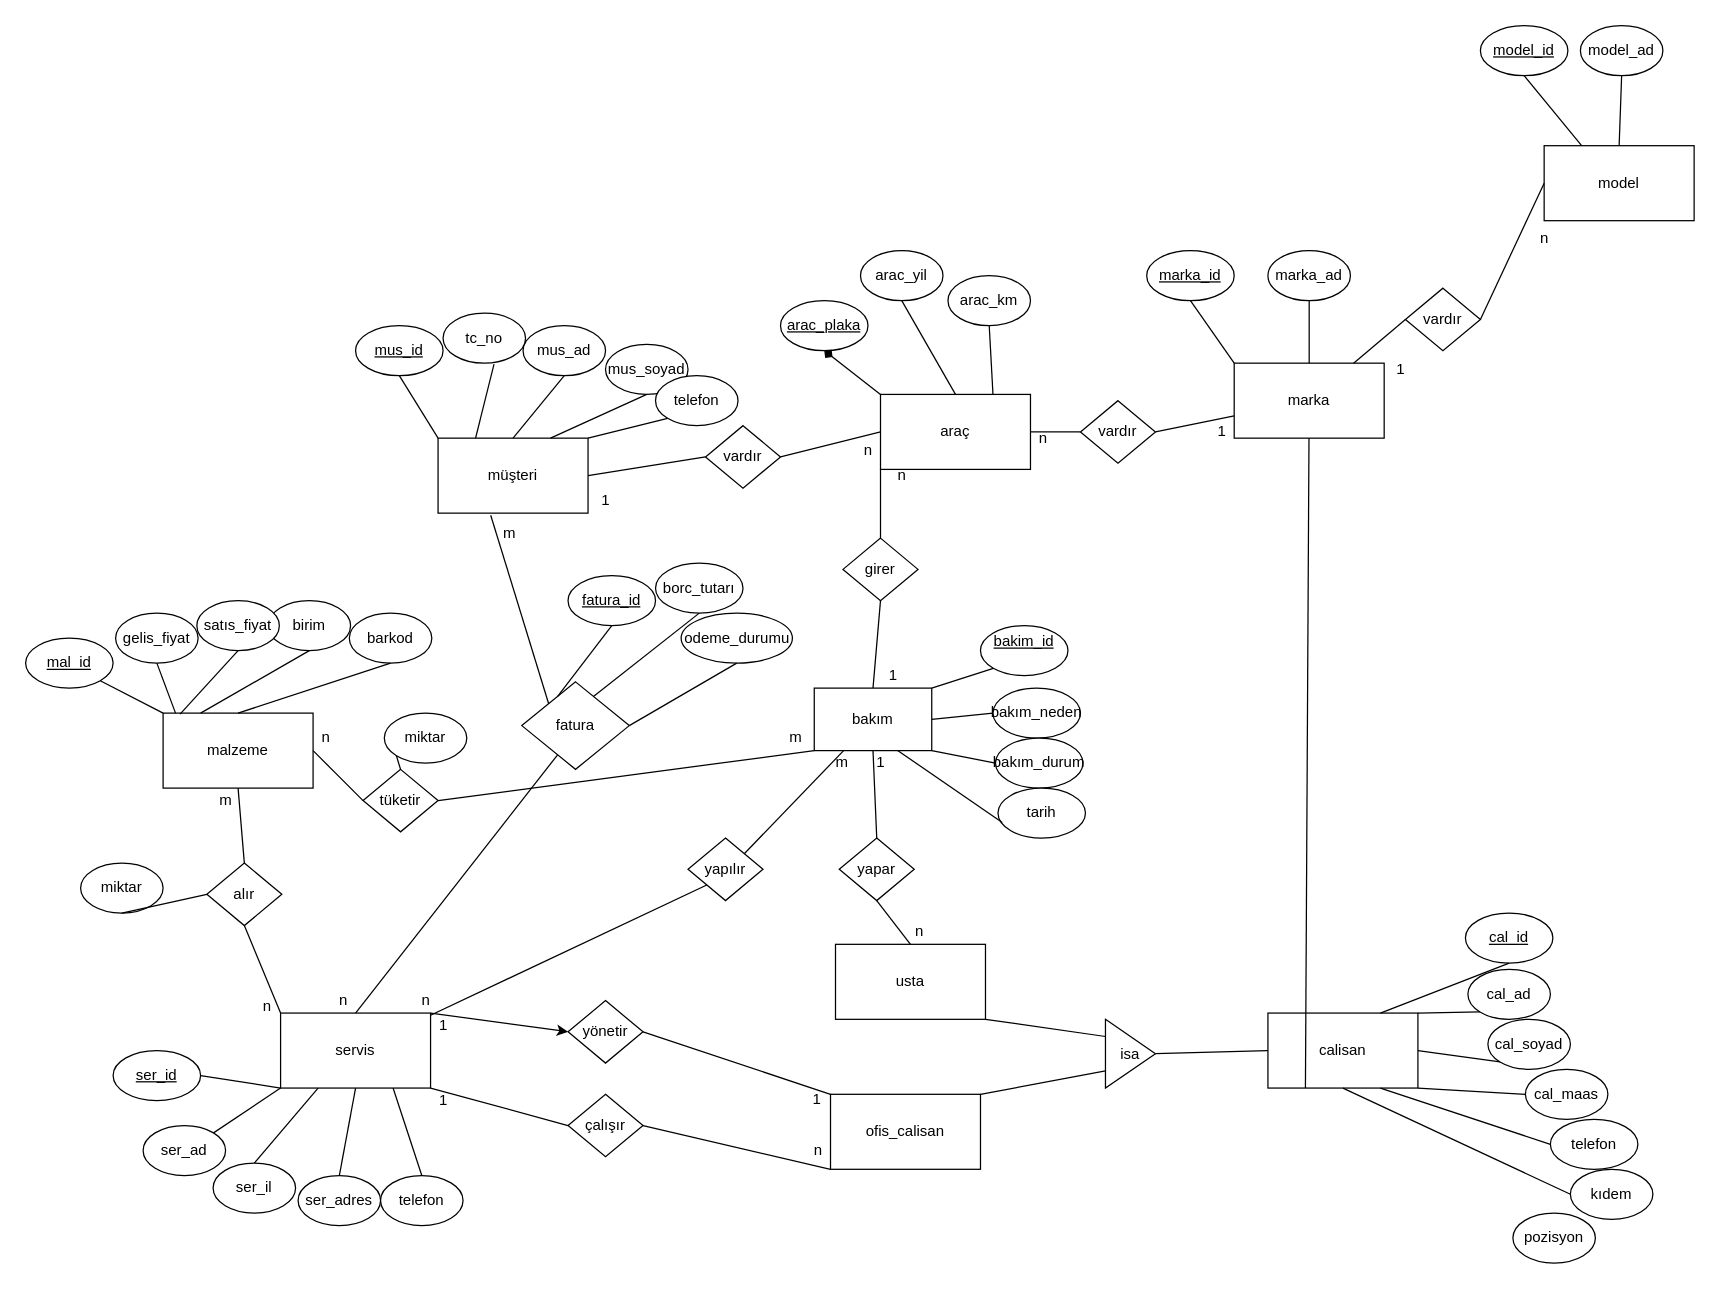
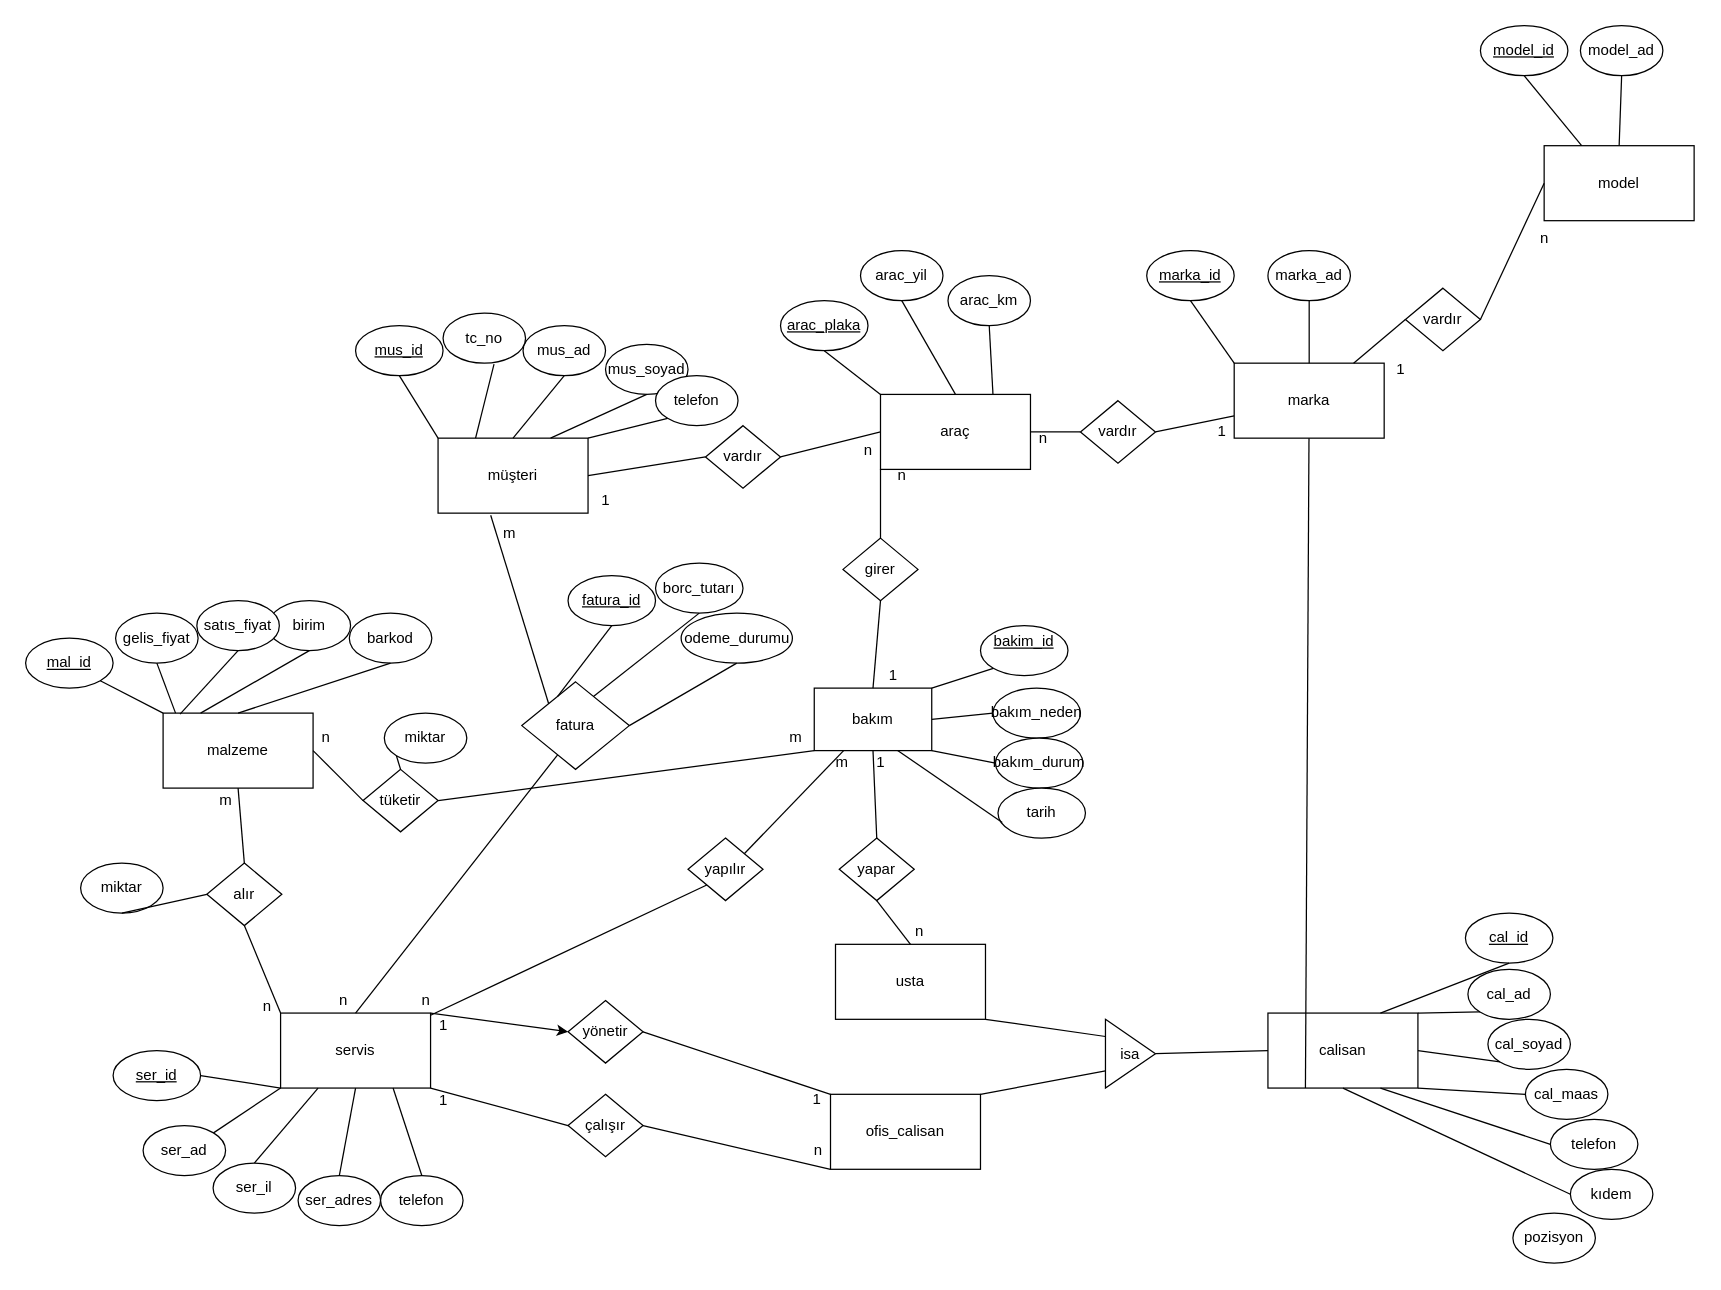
(833, 357) -> (829, 354)
